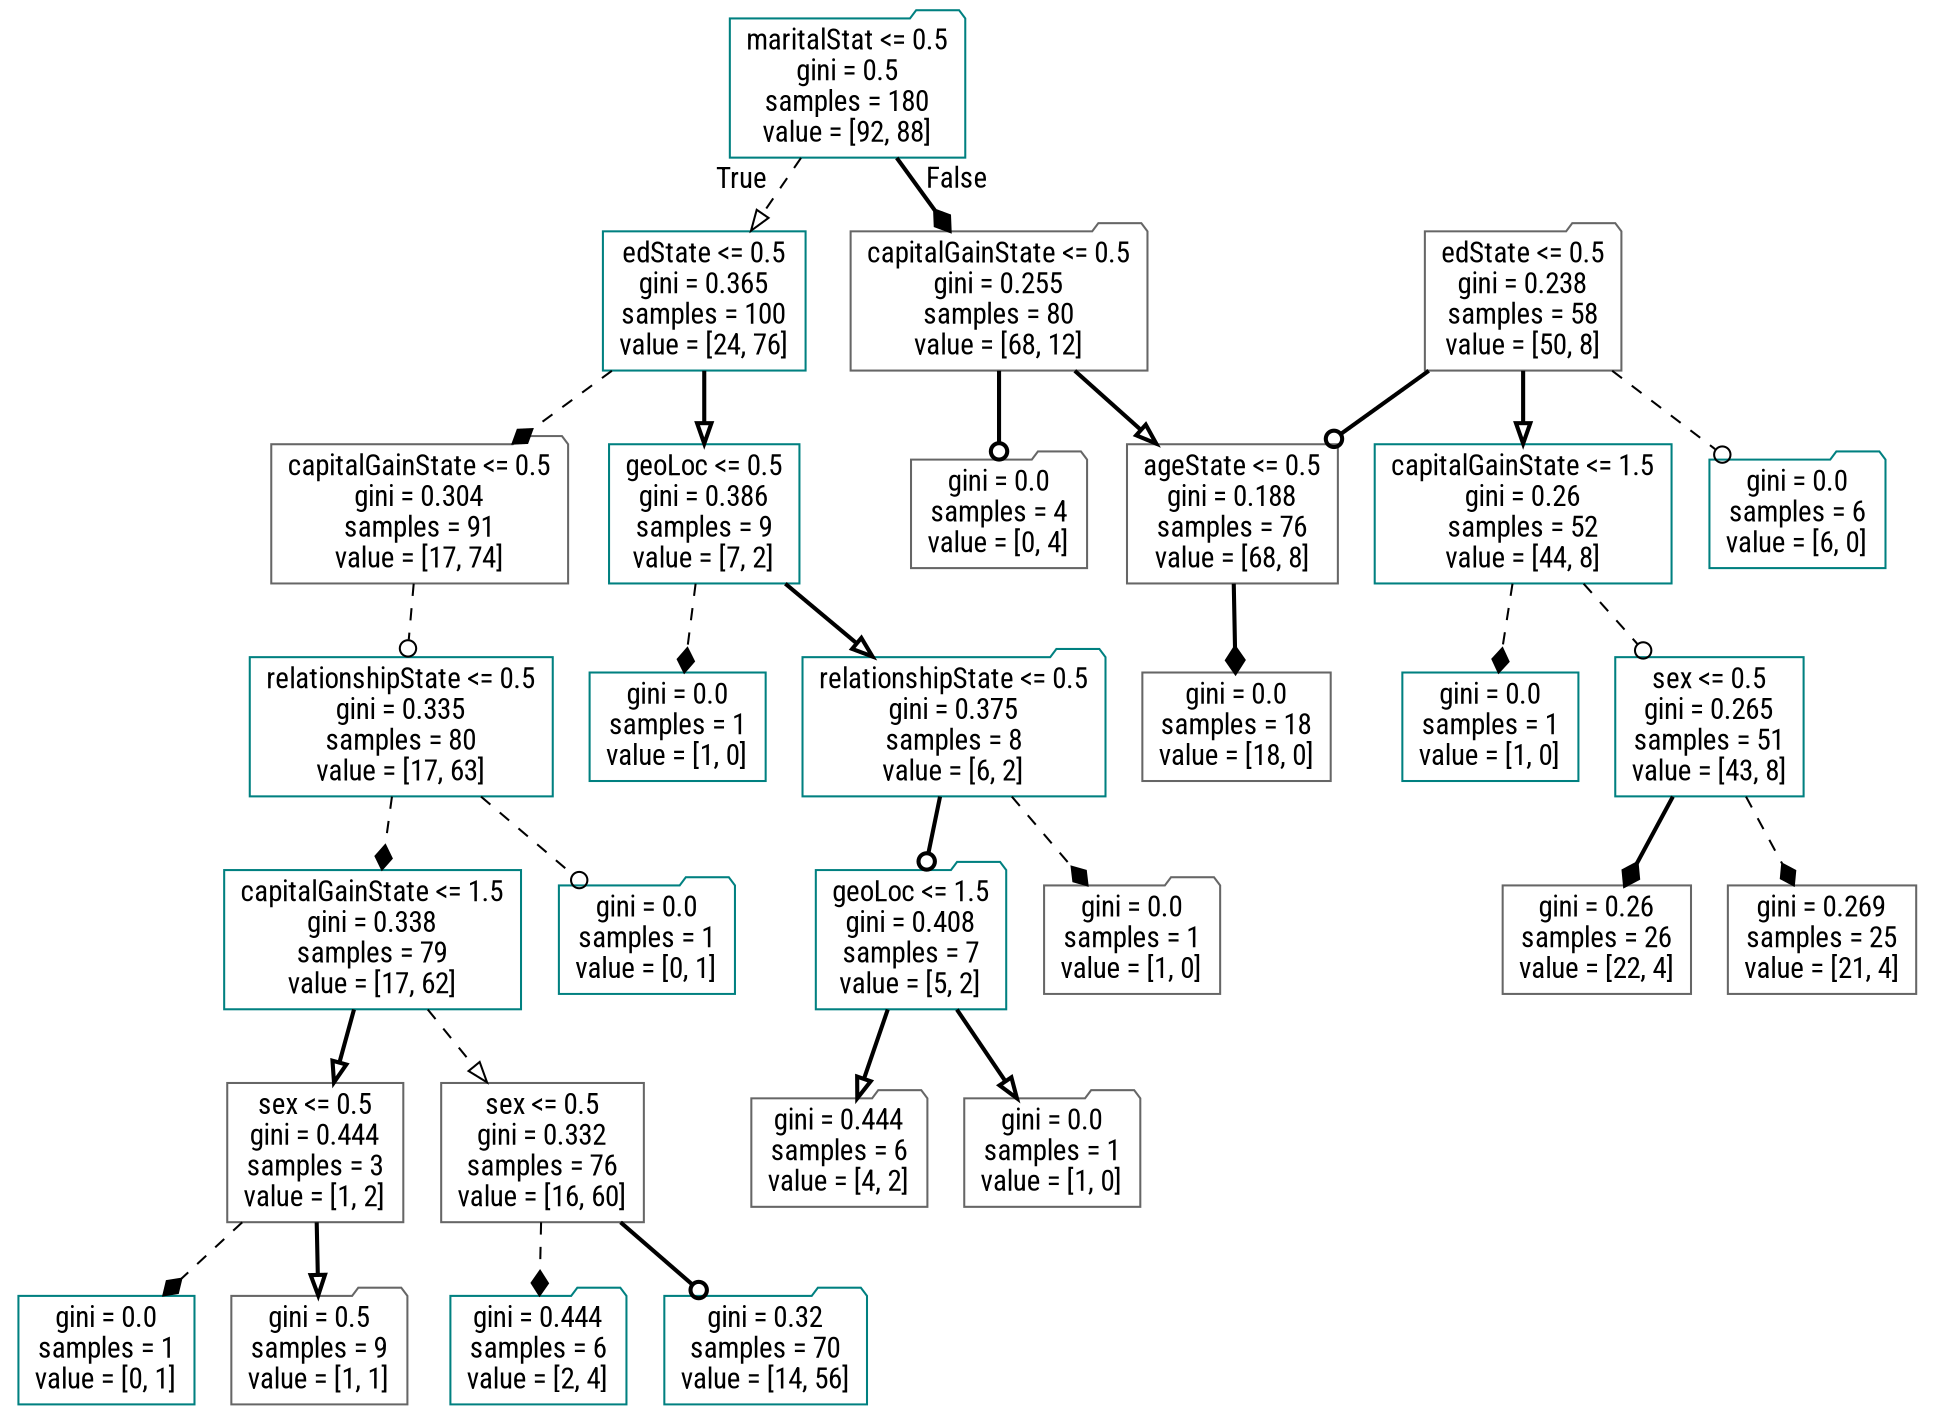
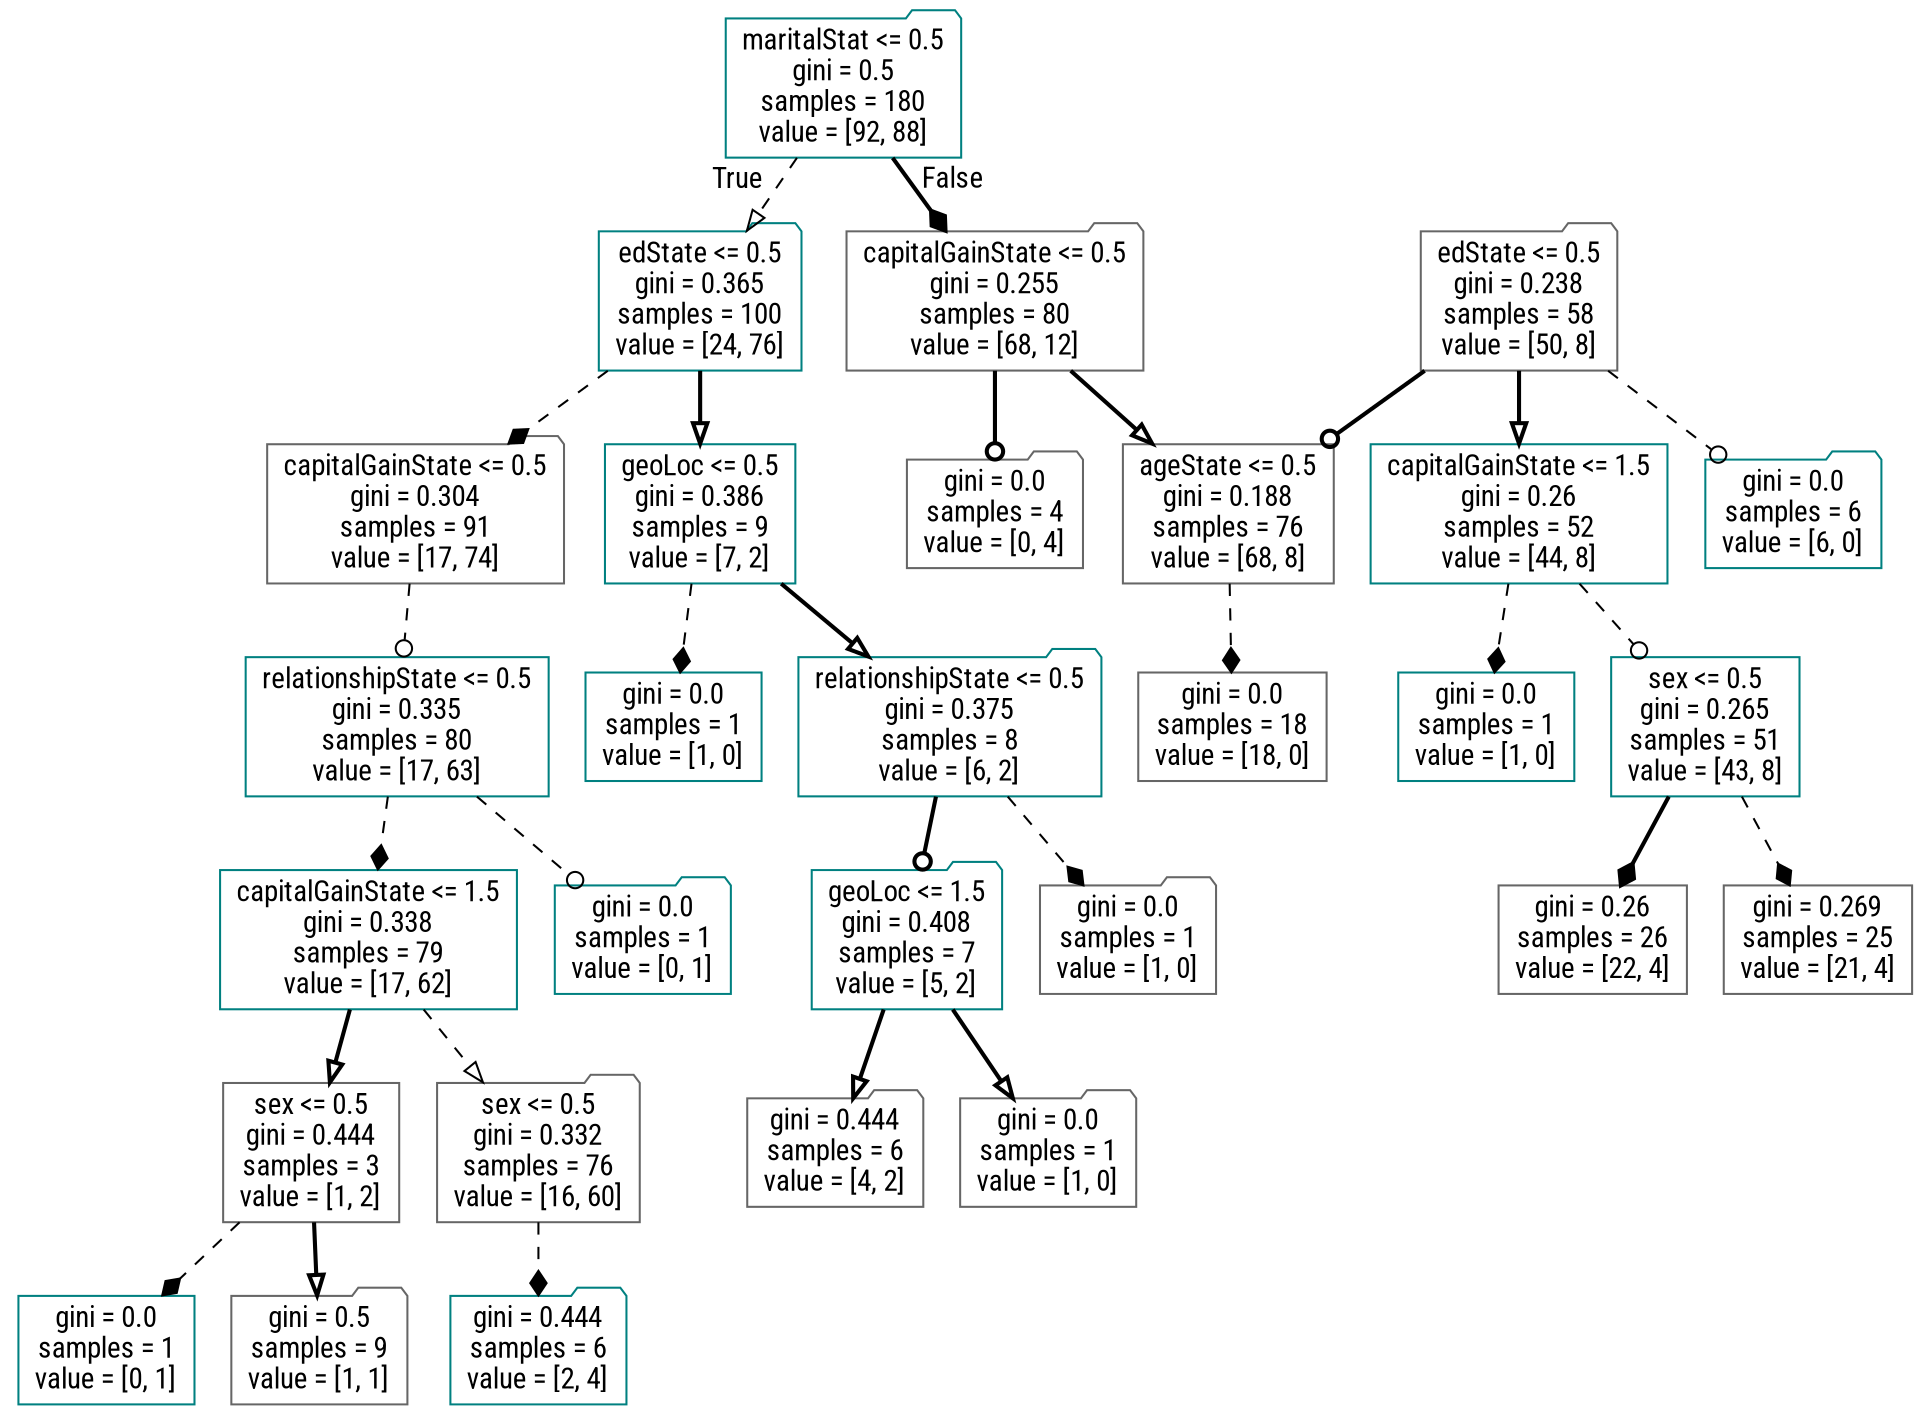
(704, 301) -> (700, 301)
(1234, 616) -> (1230, 616)
(543, 1153) -> (538, 1153)
(766, 1350) -> none
